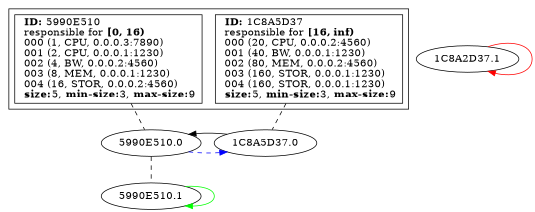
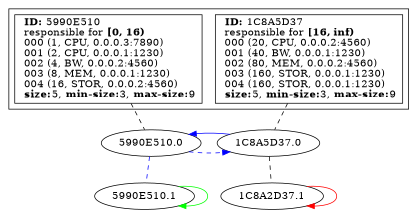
(212, 133) -> (213, 133)
(151, 170) -> (148, 170)
none -> (270, 170)
